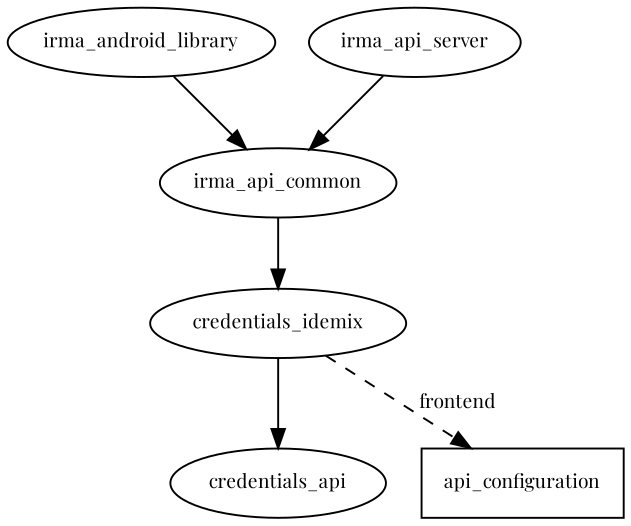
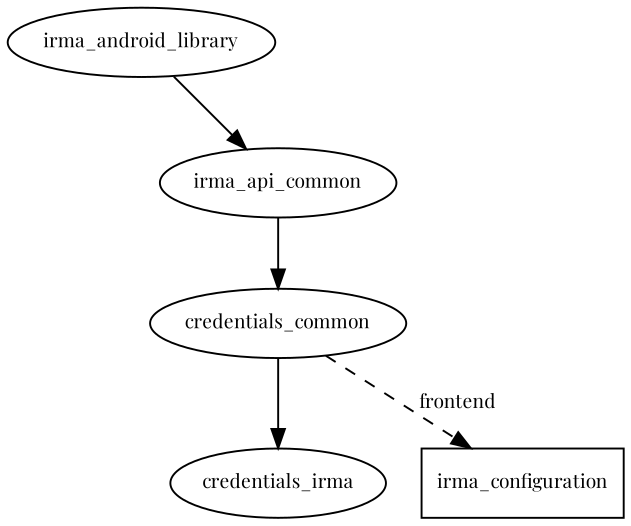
(415, 42) -> none
(278, 323) -> (278, 323)
(278, 483) -> (278, 483)
(523, 483) -> (523, 483)
